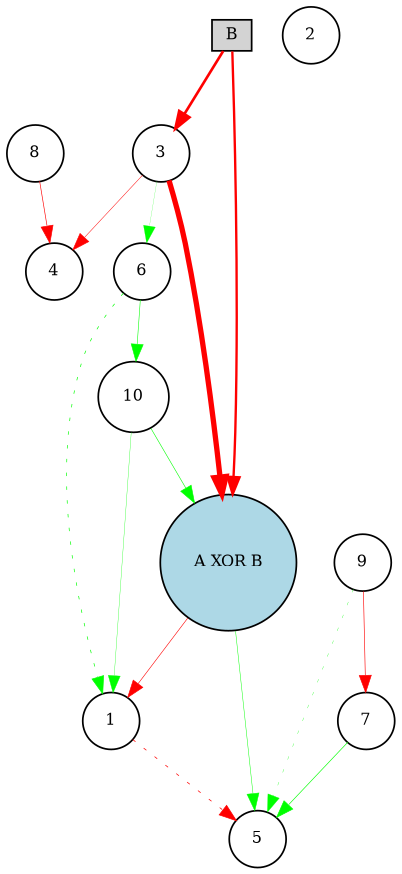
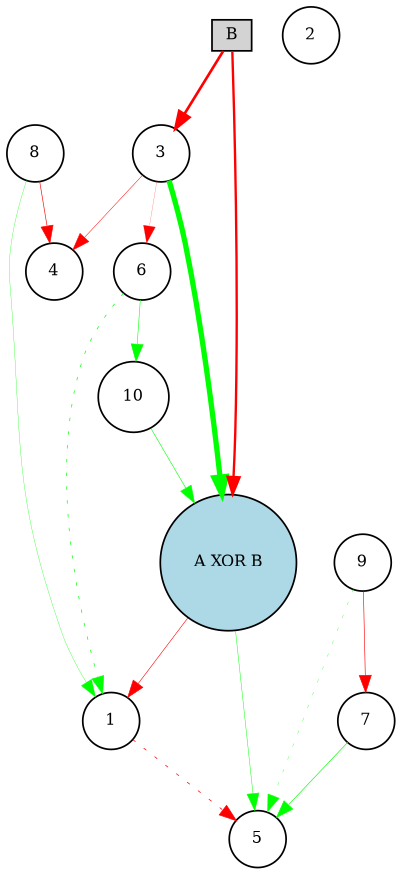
(153, 203) -> (153, 203)
(200, 328) -> (200, 328)
(123, 554) -> (19, 436)
